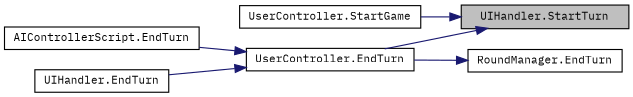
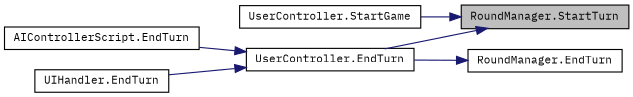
(545, 17) -> (545, 17)
